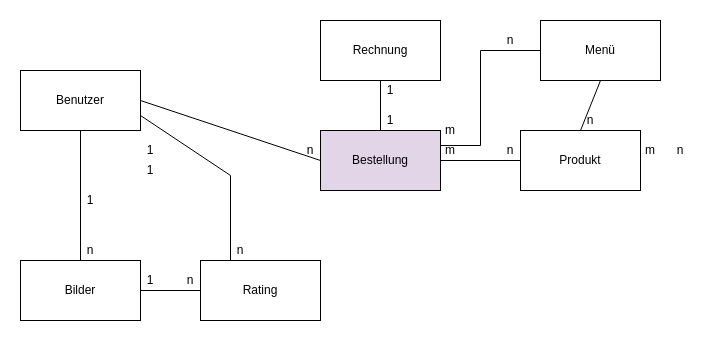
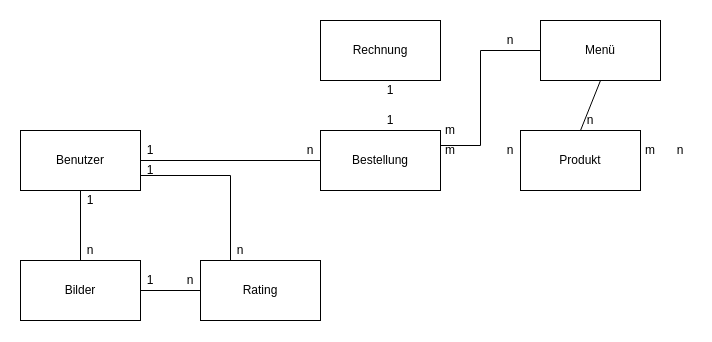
(81, 101) -> (81, 161)
(381, 106) -> none
(381, 161) -> (381, 161)
(481, 161) -> none
